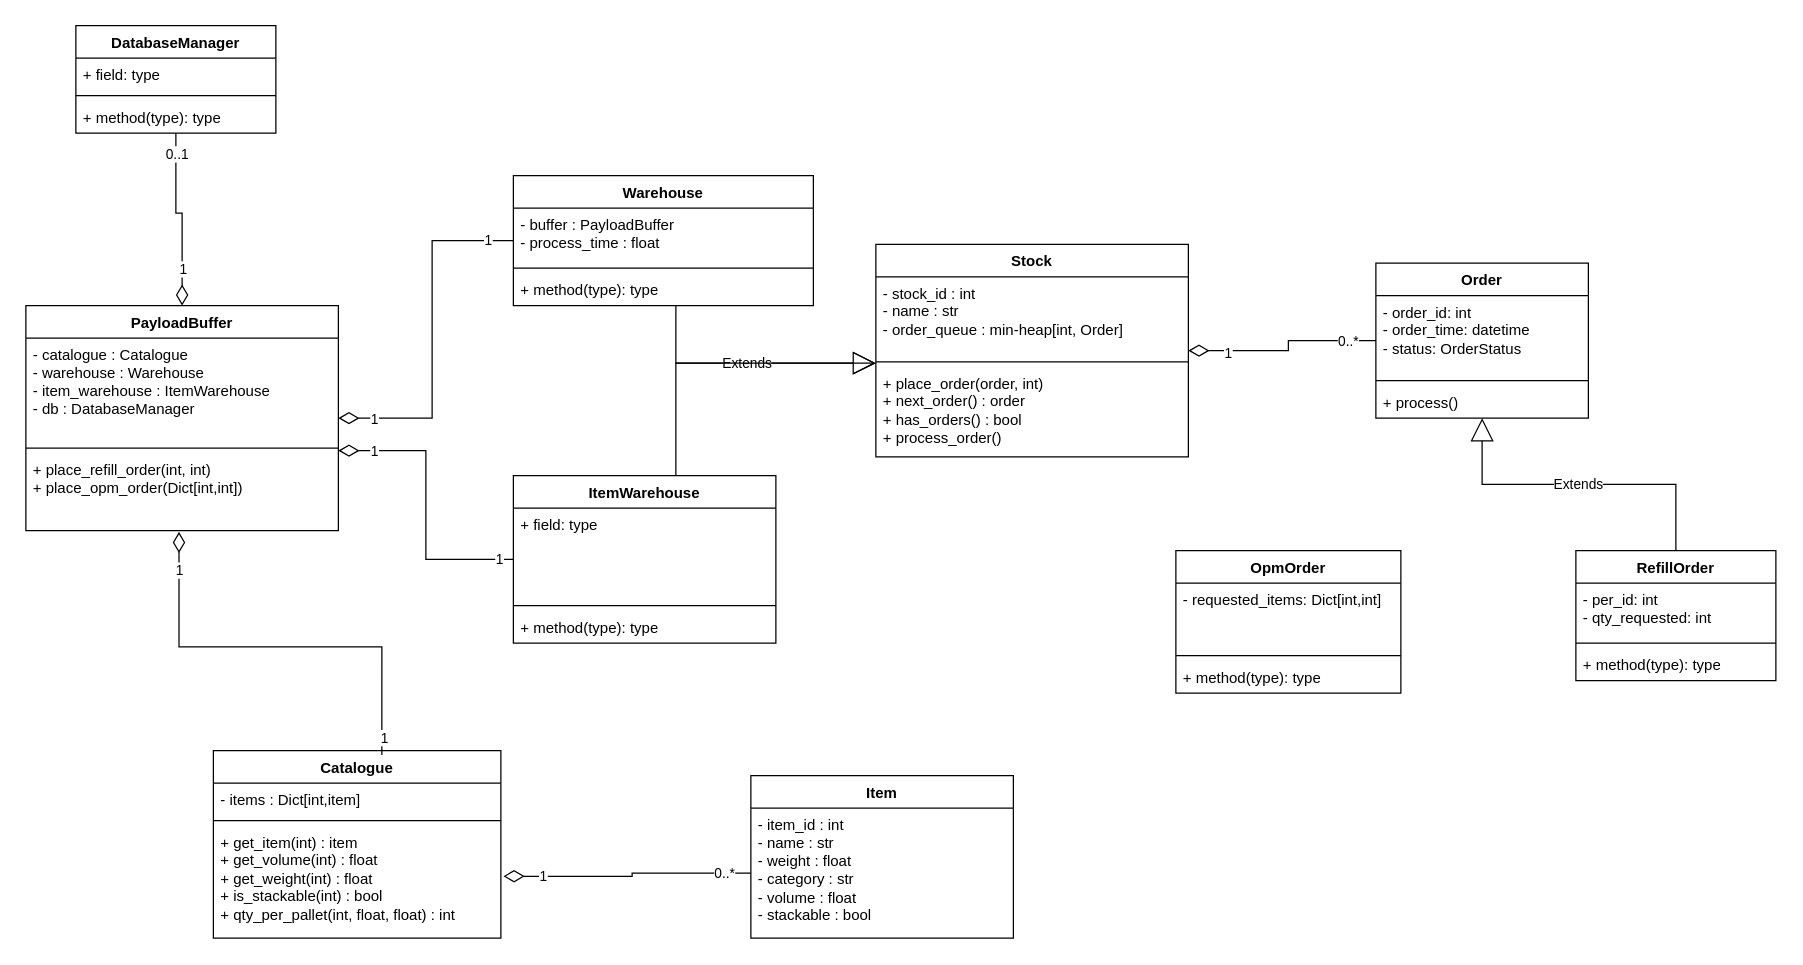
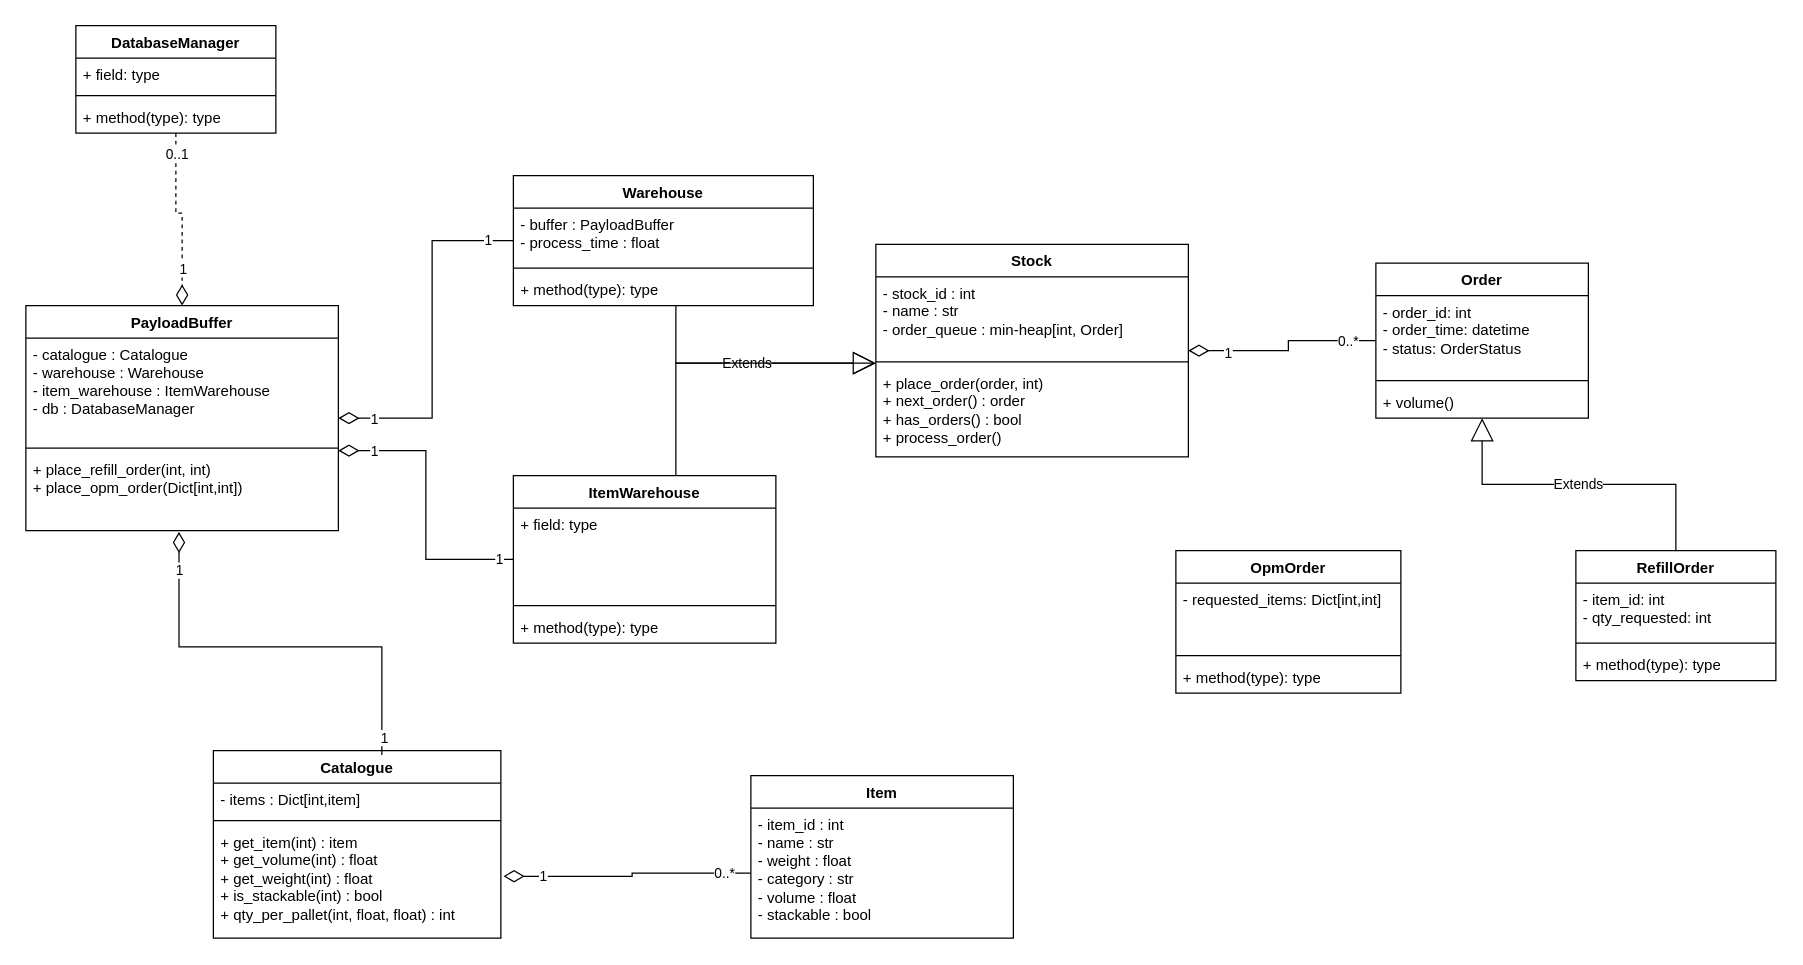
(179, 213) -> (179, 213)
(1427, 403) -> (1421, 403)
(1659, 610) -> (1659, 610)
